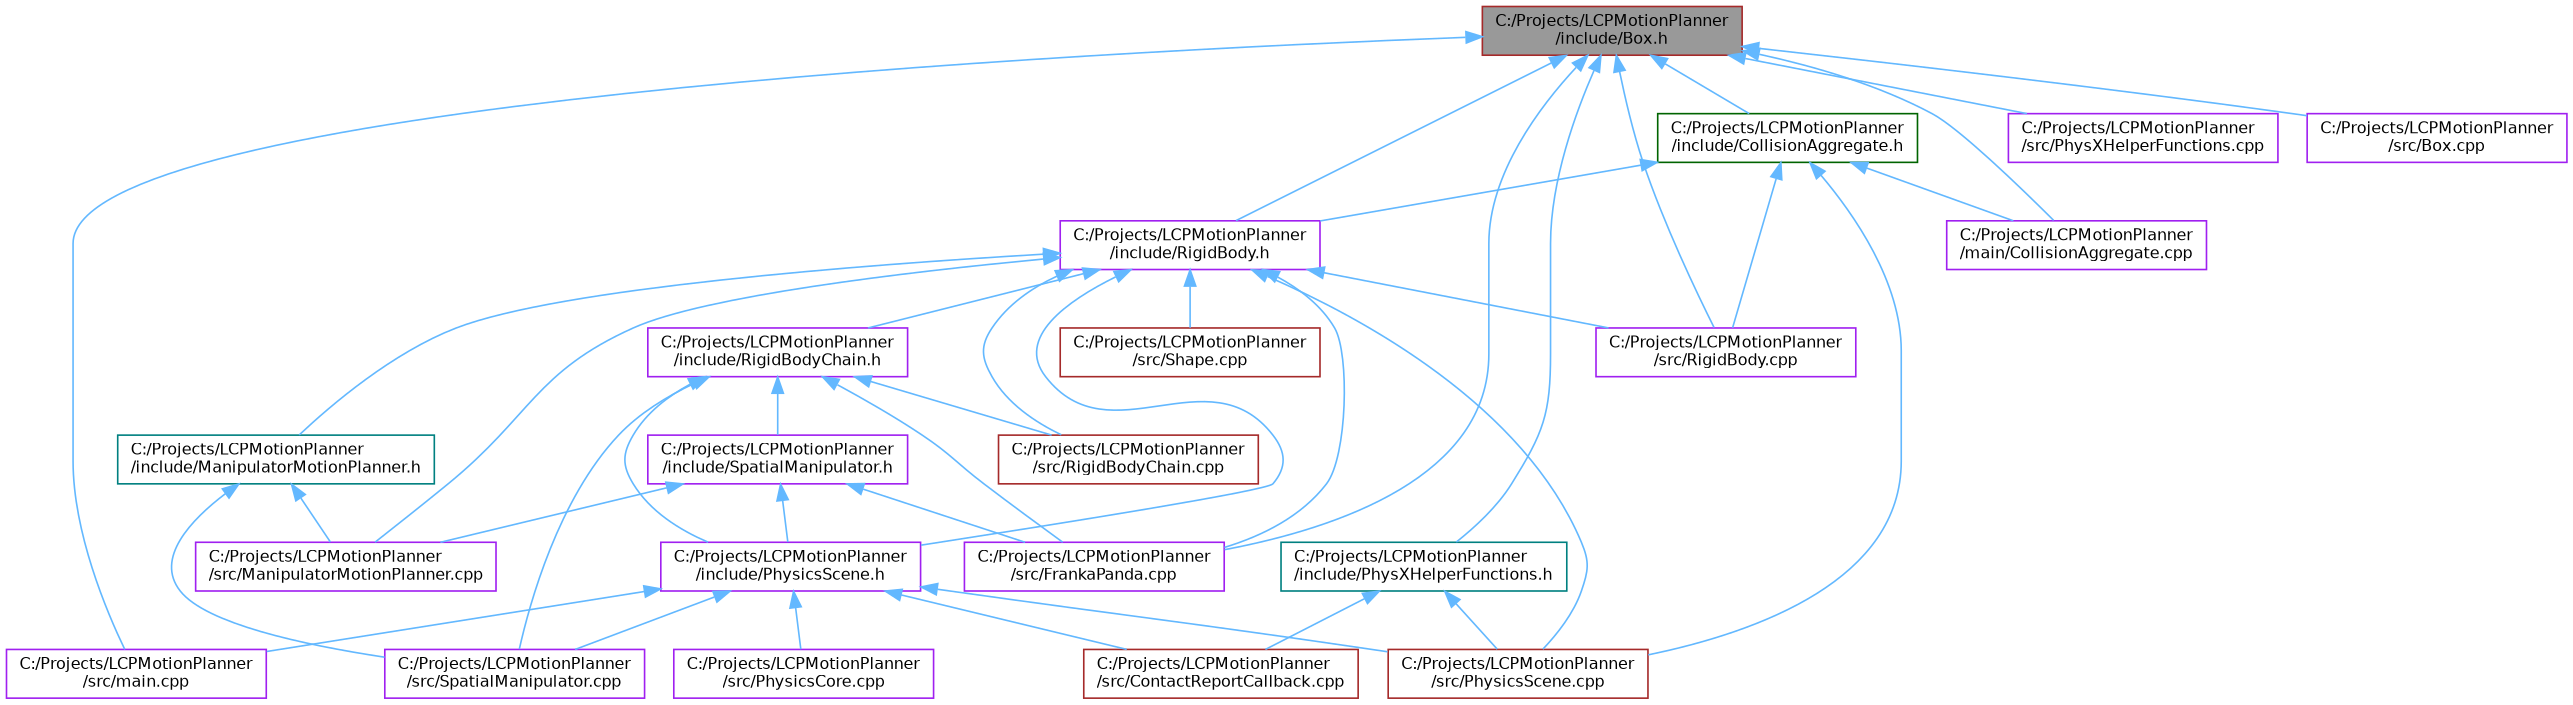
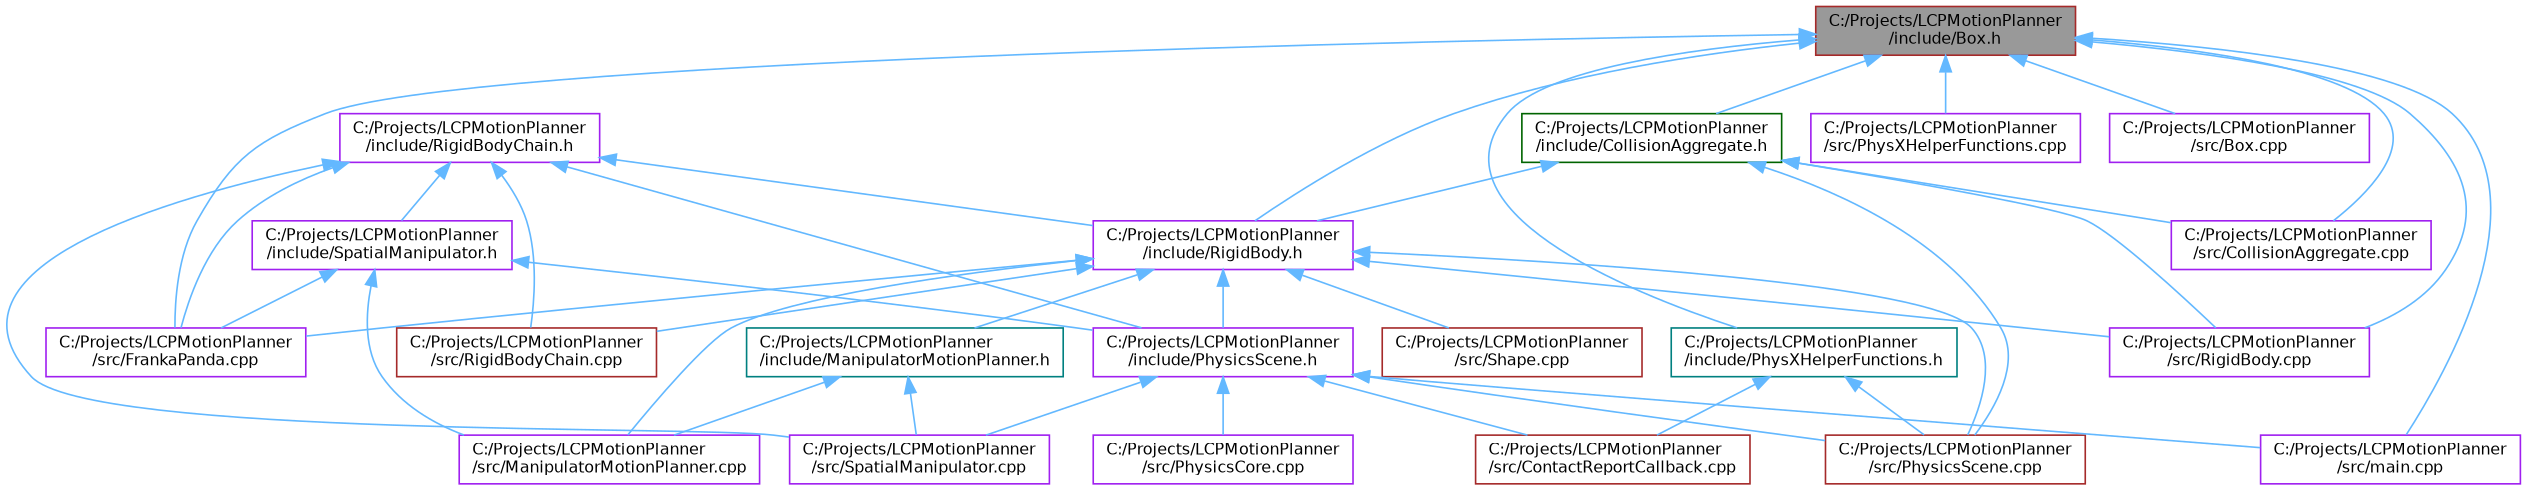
(2077, 245) -> (2301, 245)
(976, 301) -> (854, 193)
